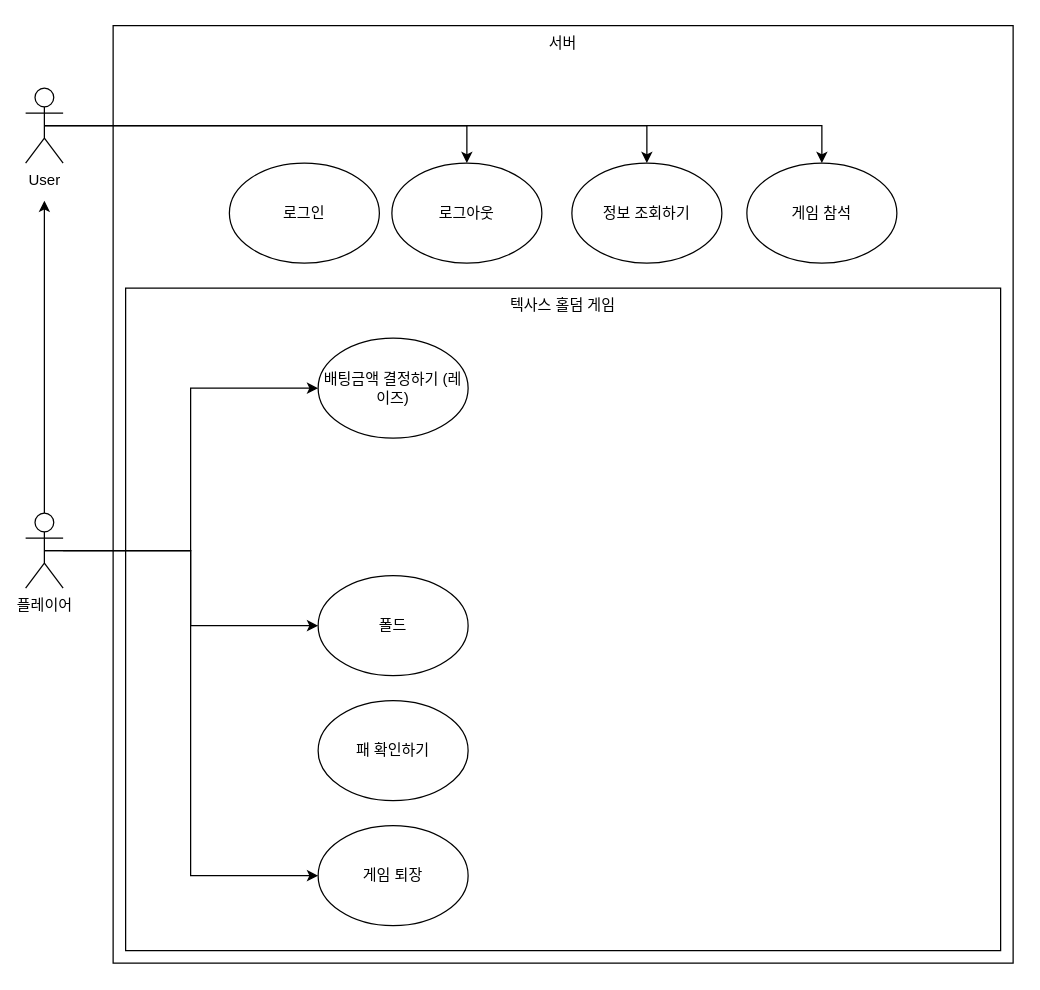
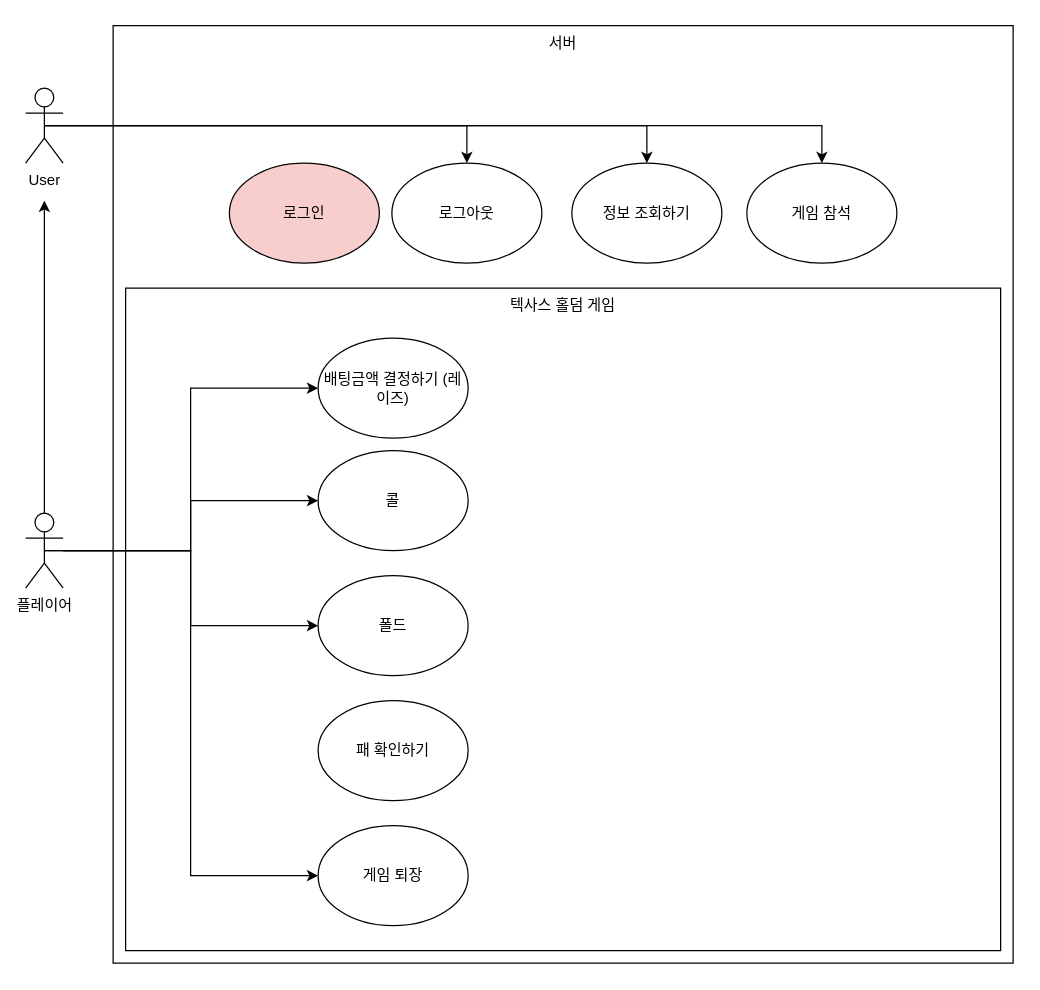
(304, 213) -> (304, 213)
none -> (251, 501)
none -> (393, 501)
